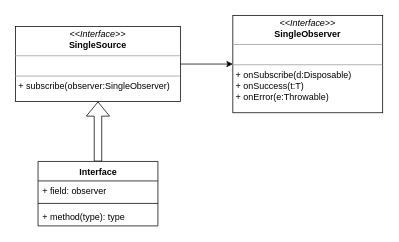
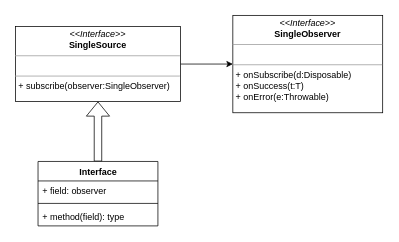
(89, 217) -> (89, 217)
